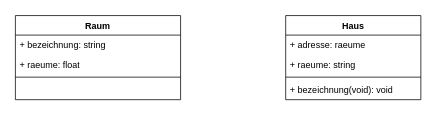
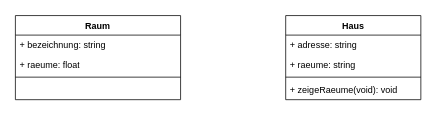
(329, 46) -> (328, 46)
(346, 91) -> (346, 91)
